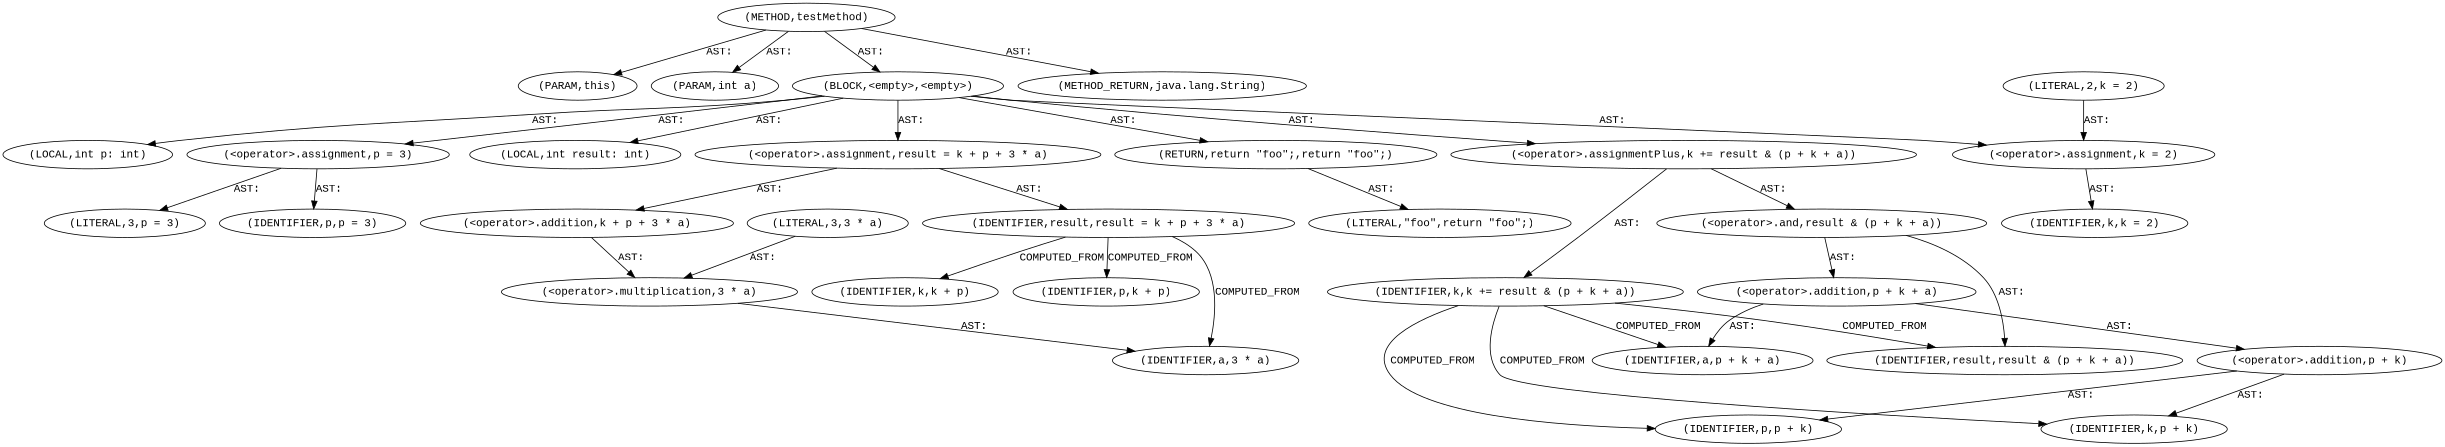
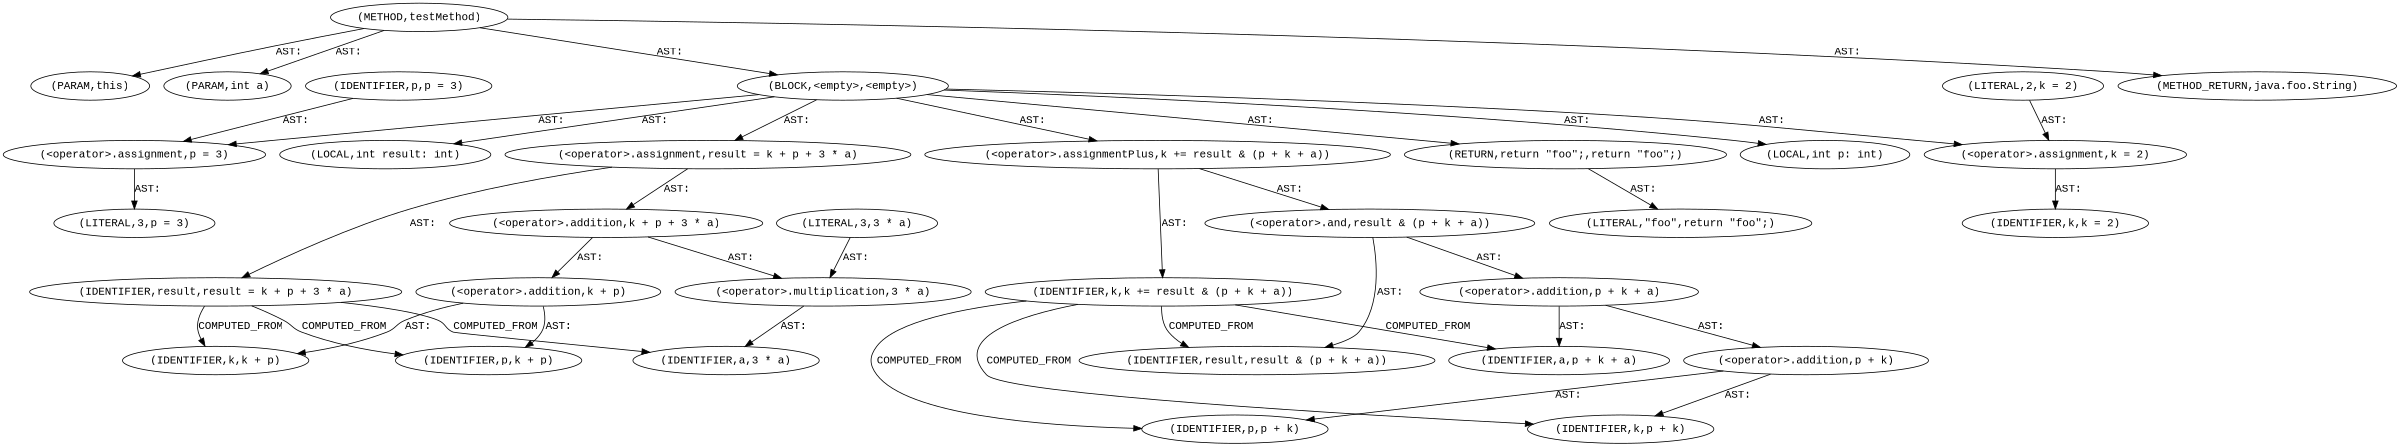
(1162, 86) -> (2257, 86)
(316, 185) -> (272, 119)
none -> (538, 292)
